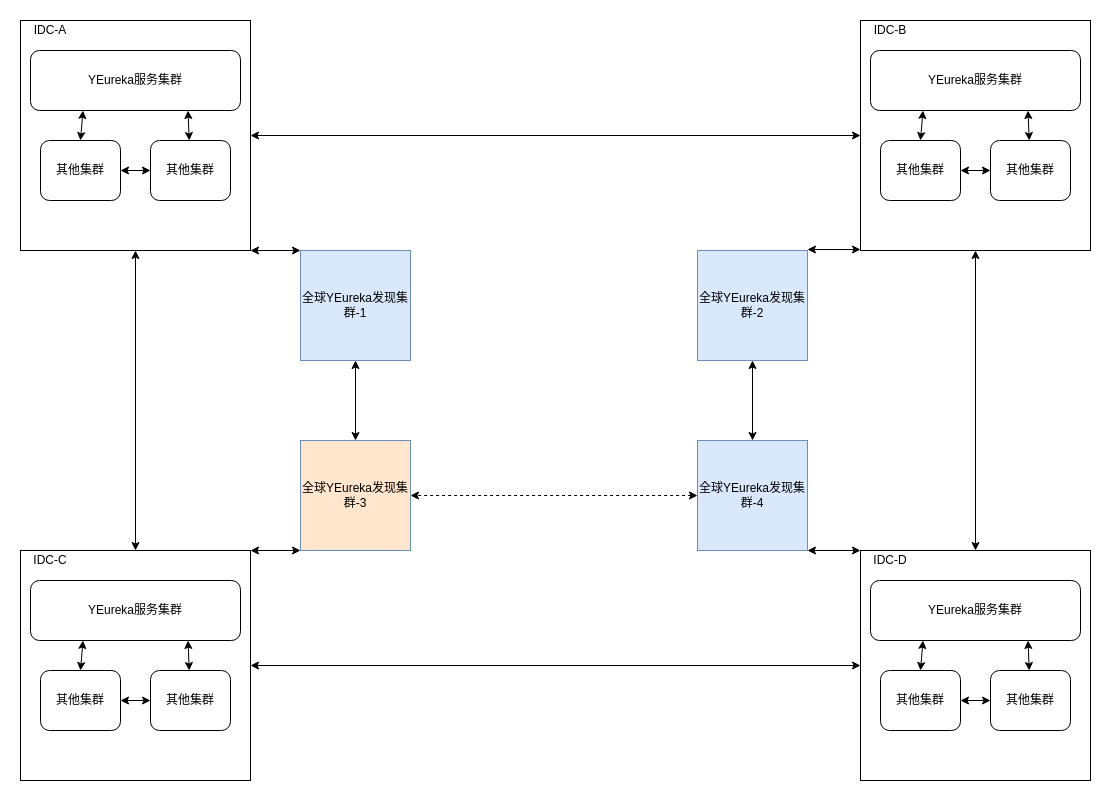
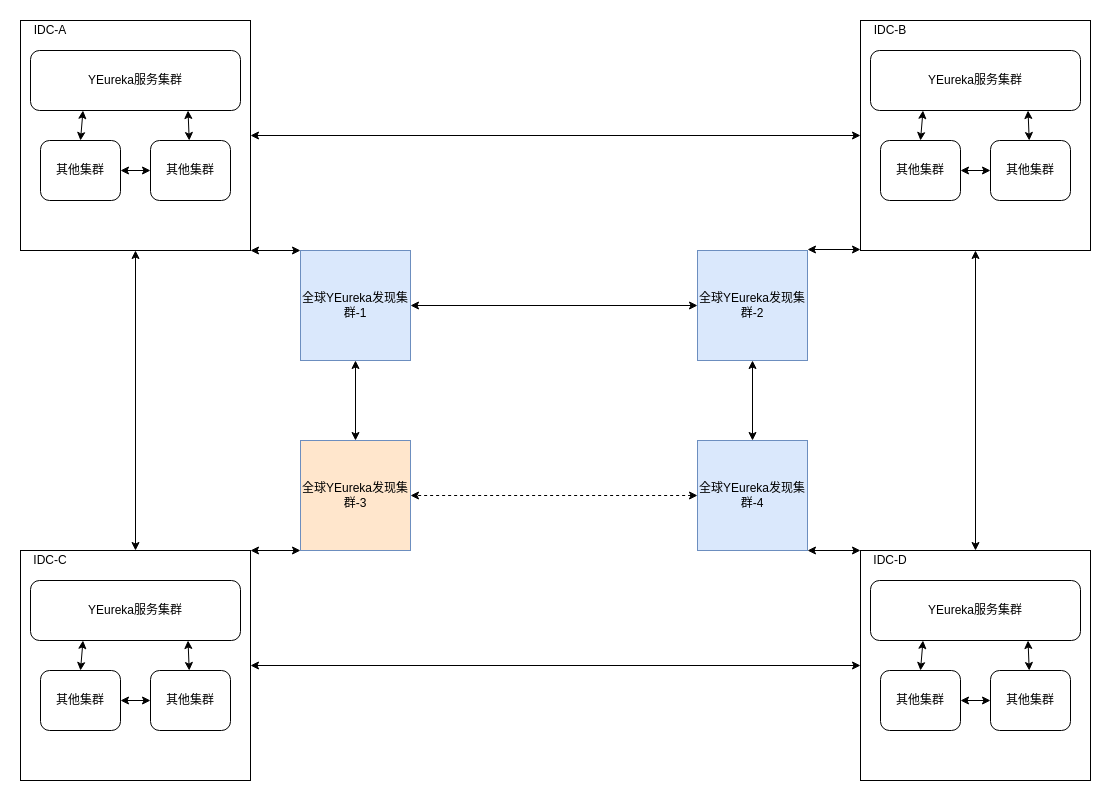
none -> (554, 306)
